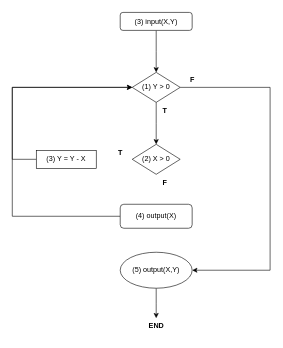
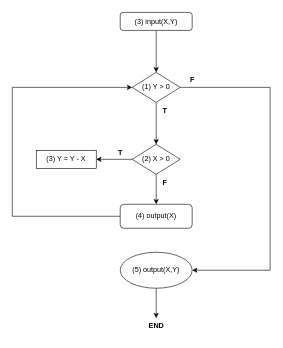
(25, 159) -> none
none -> (101, 159)
none -> (156, 198)
